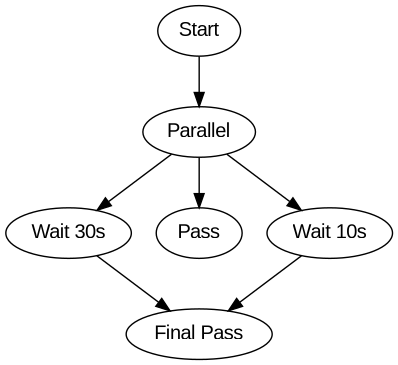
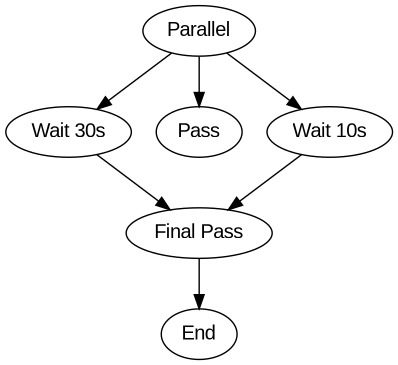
(199, 31) -> none
none -> (199, 334)
